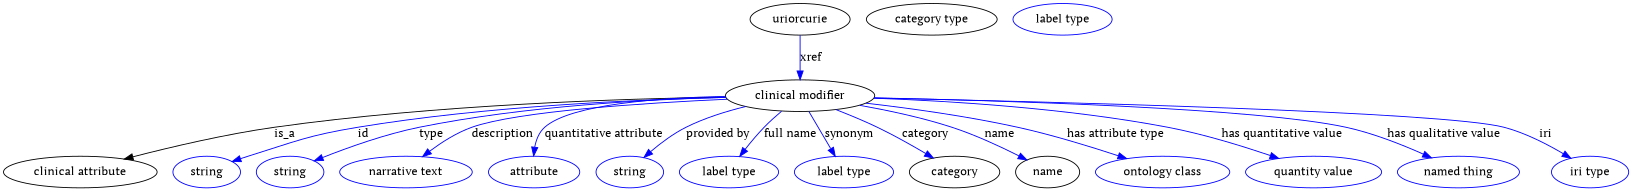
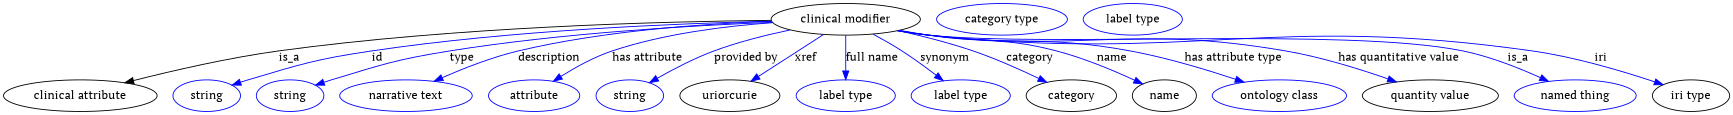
(932, 19) -> (1002, 19)
(800, 53) -> (791, 55)
(604, 134) -> (647, 57)
(1444, 134) -> (1518, 57)
(1314, 172) -> (1430, 96)
(1590, 172) -> (1691, 96)
